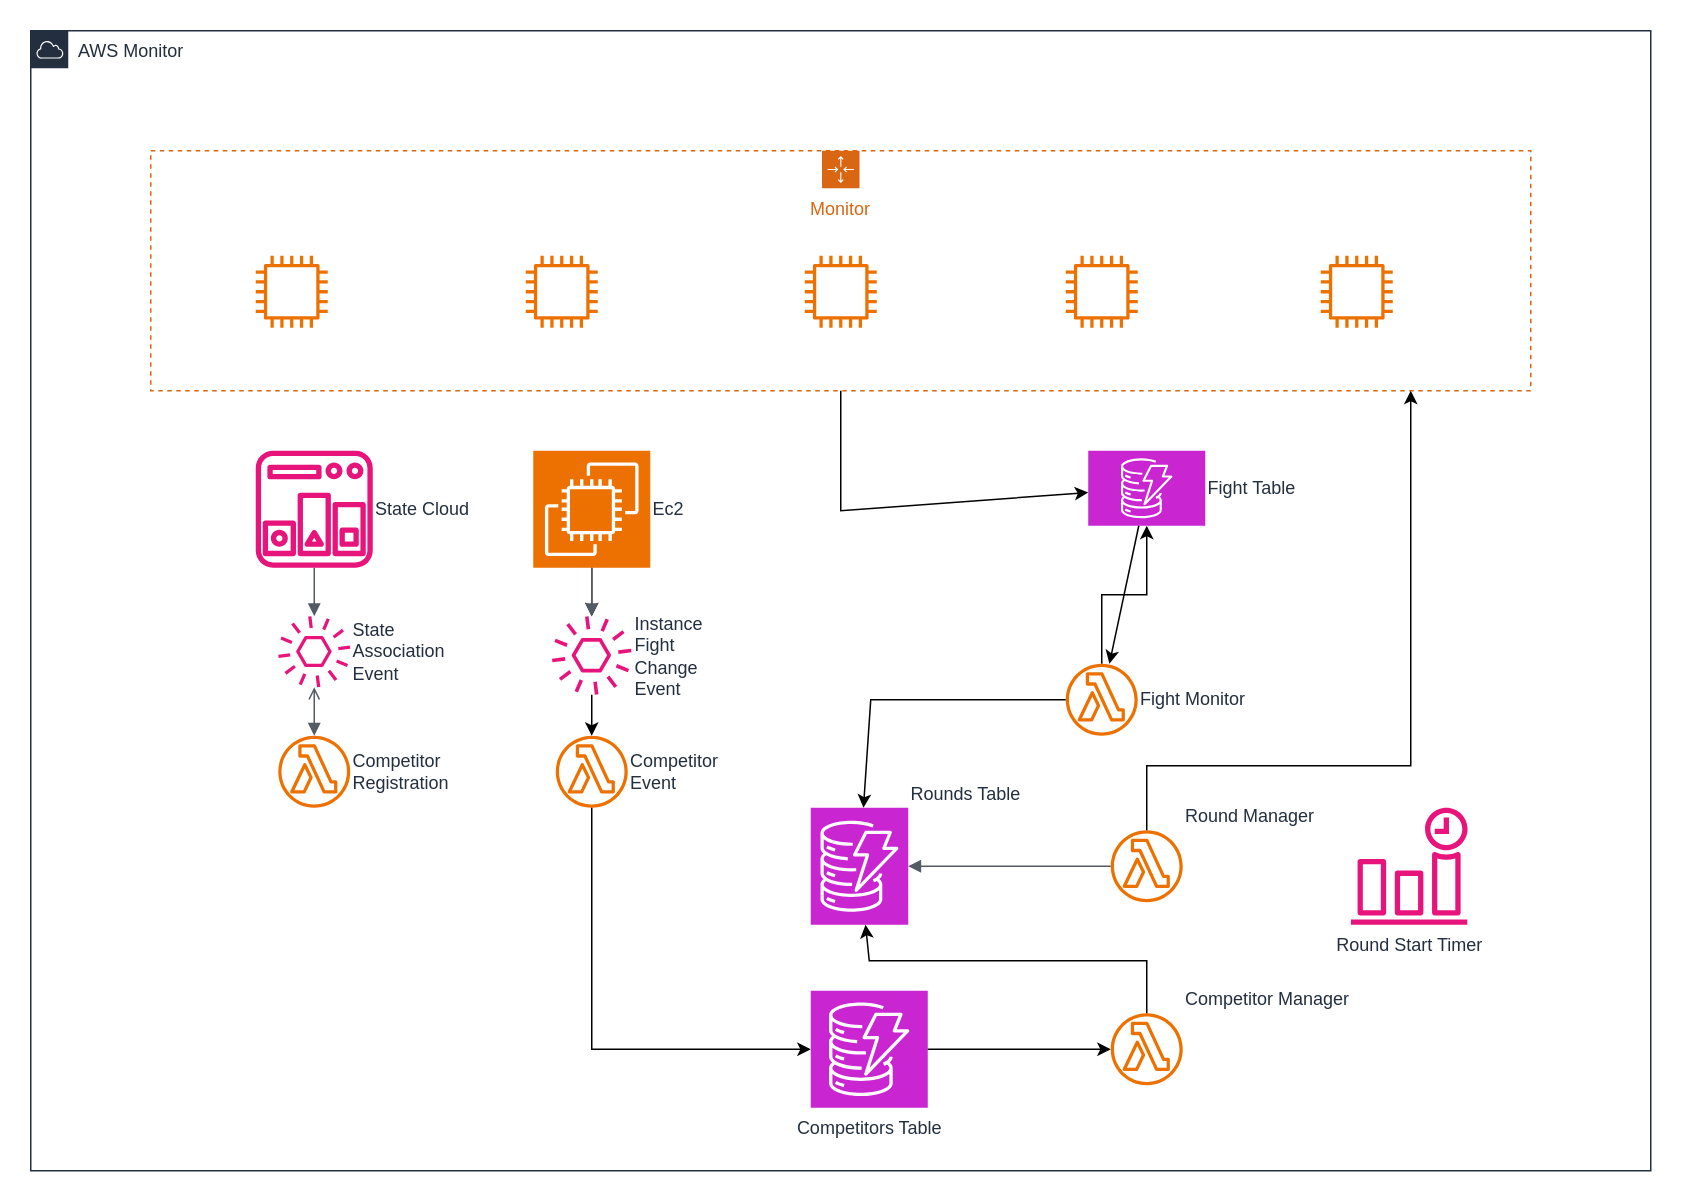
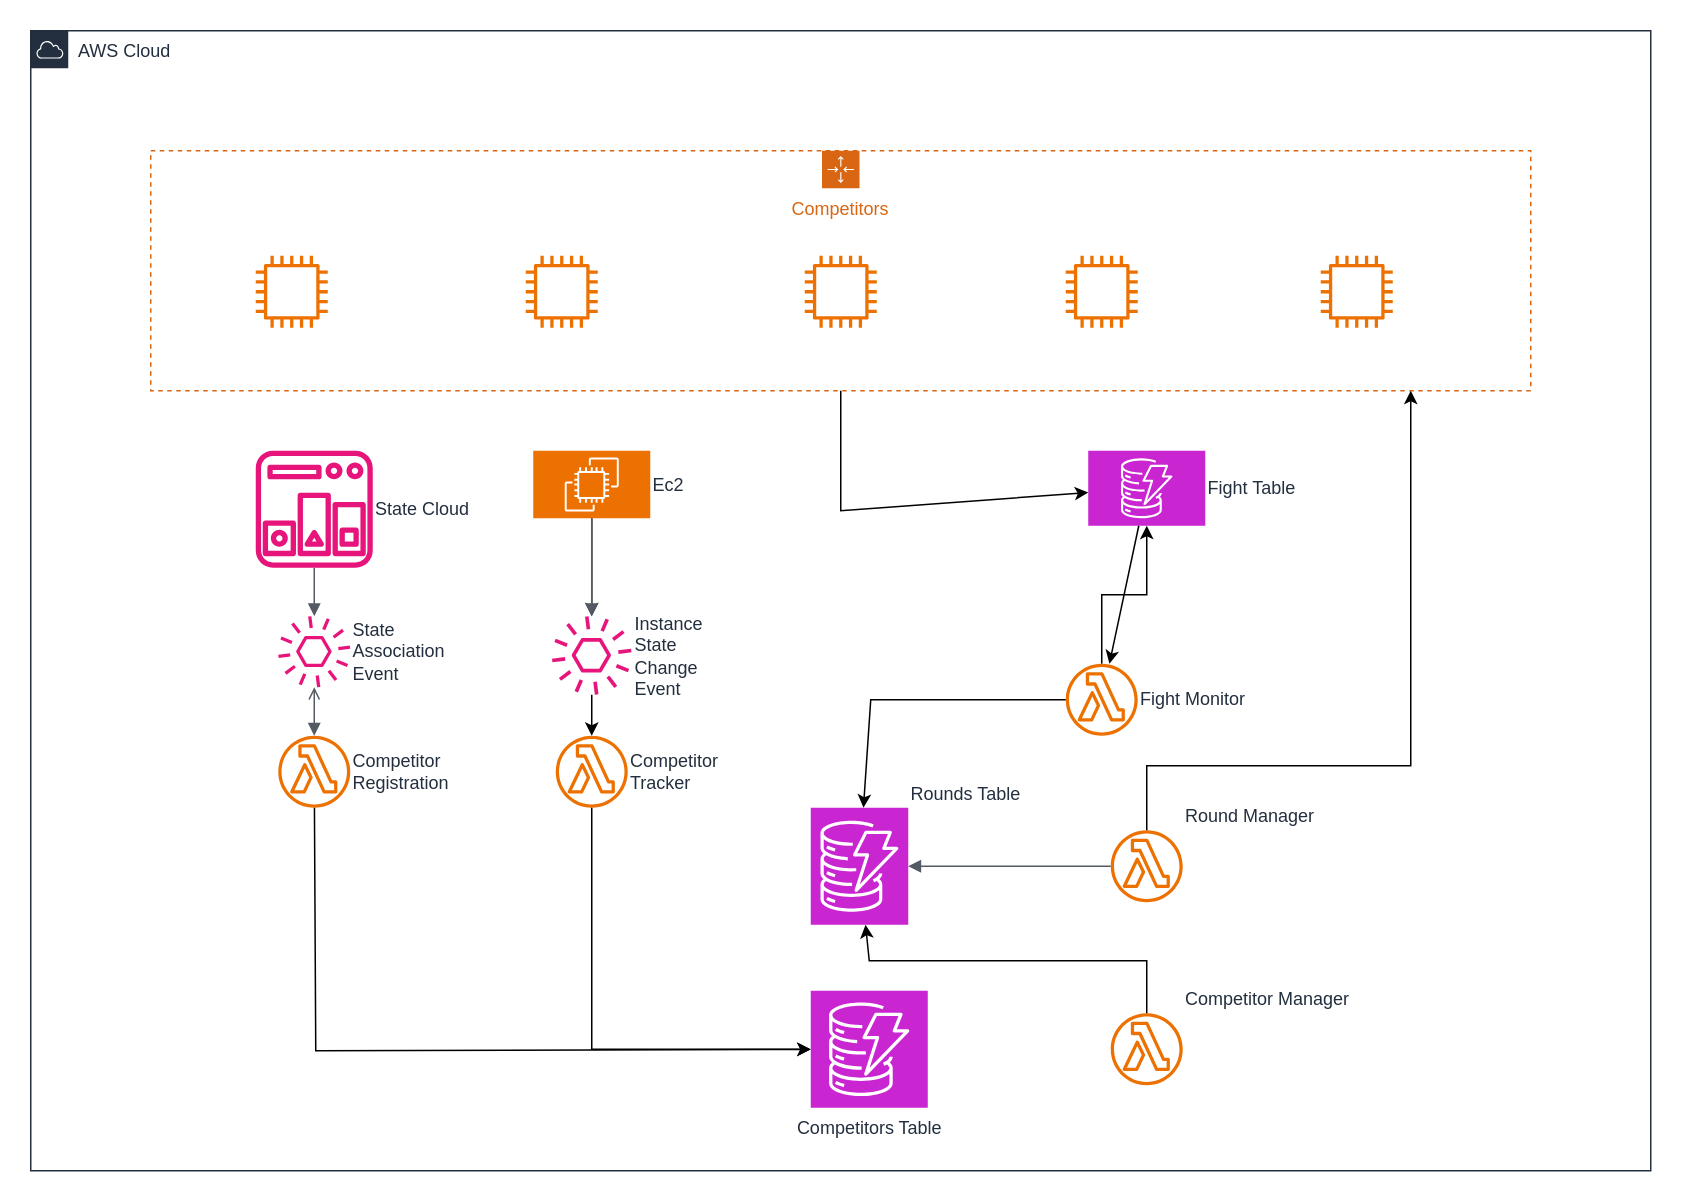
(130, 52) -> (119, 52)
(841, 210) -> (841, 210)
(592, 509) -> (592, 485)
(677, 656) -> (677, 656)
(668, 772) -> (668, 772)
(1409, 866) -> none
(1014, 1049) -> none
none -> (331, 1051)
